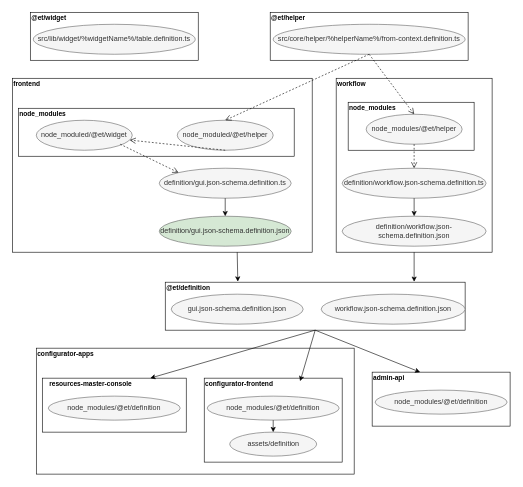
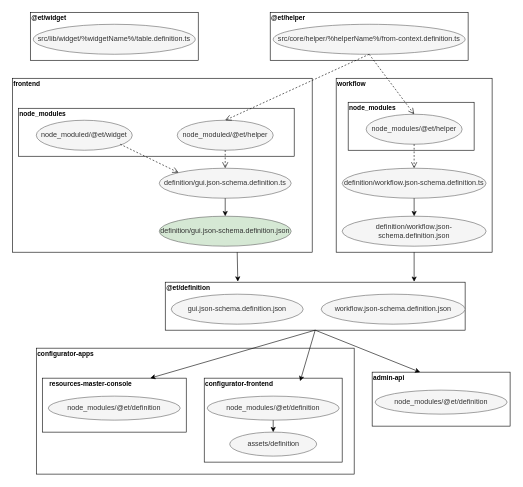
(178, 145) -> (225, 159)
